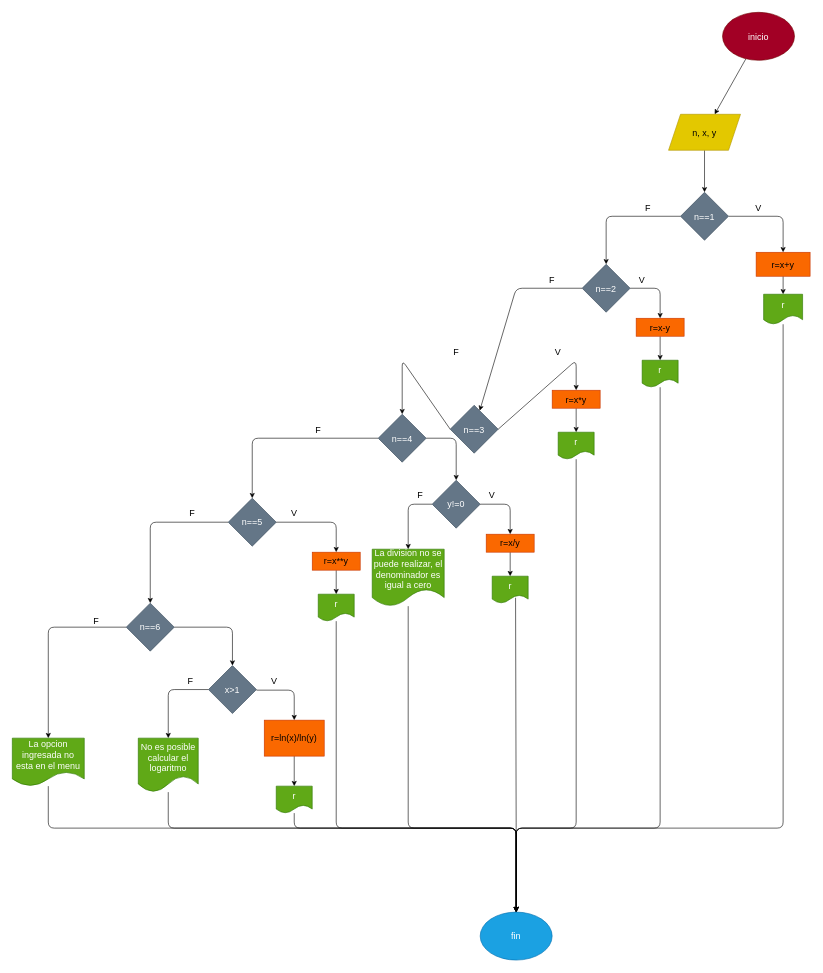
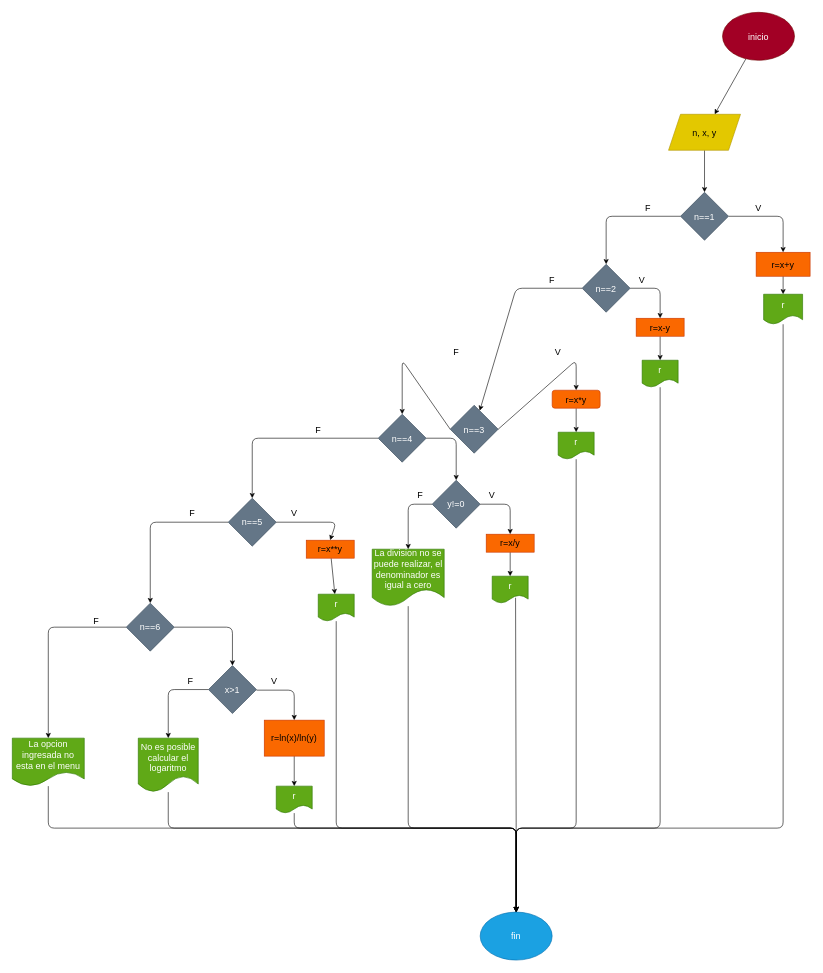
(576, 399) -> (576, 399)
(336, 561) -> (330, 549)
